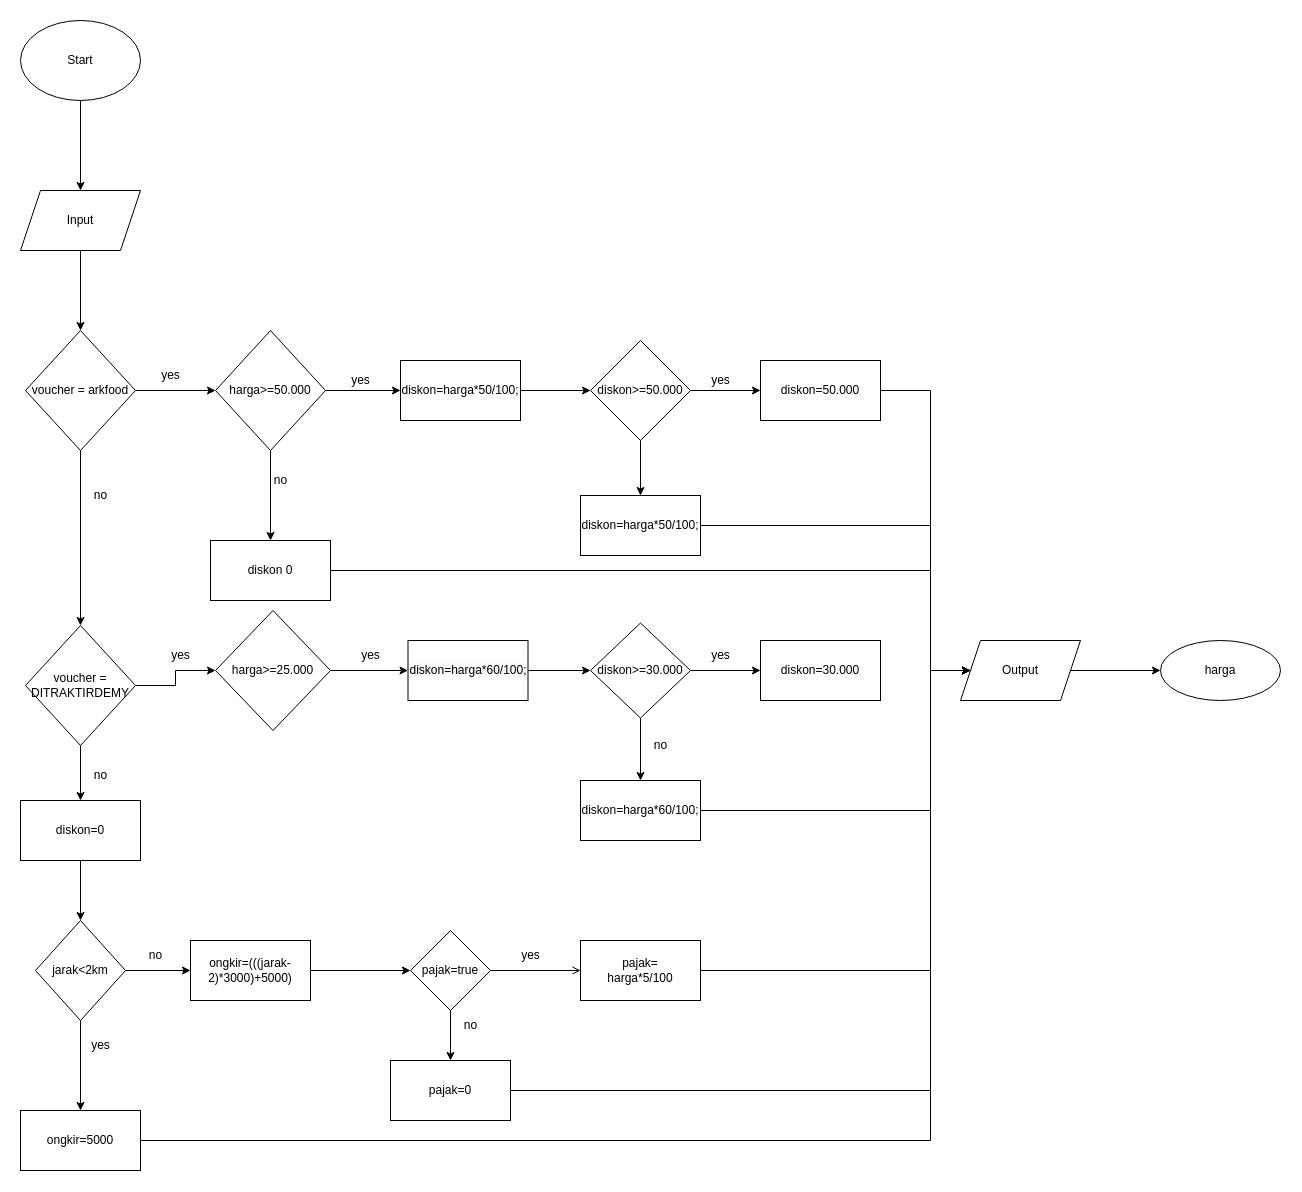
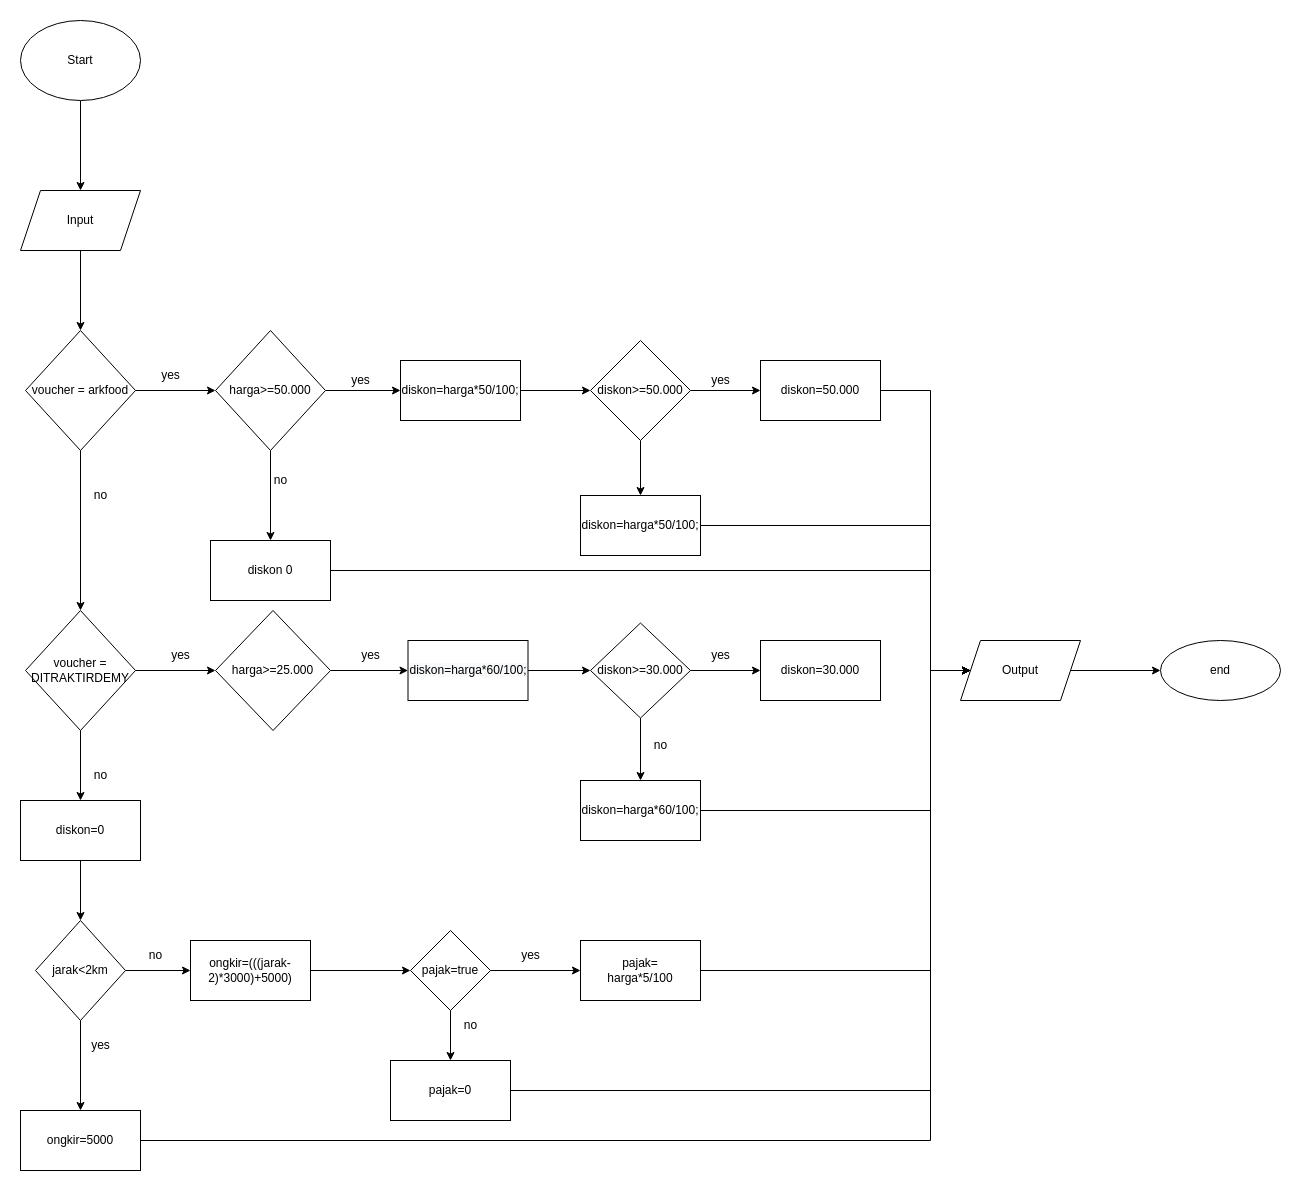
(1221, 671) -> (1221, 671)
(81, 686) -> (81, 671)
(574, 971) -> (572, 971)
